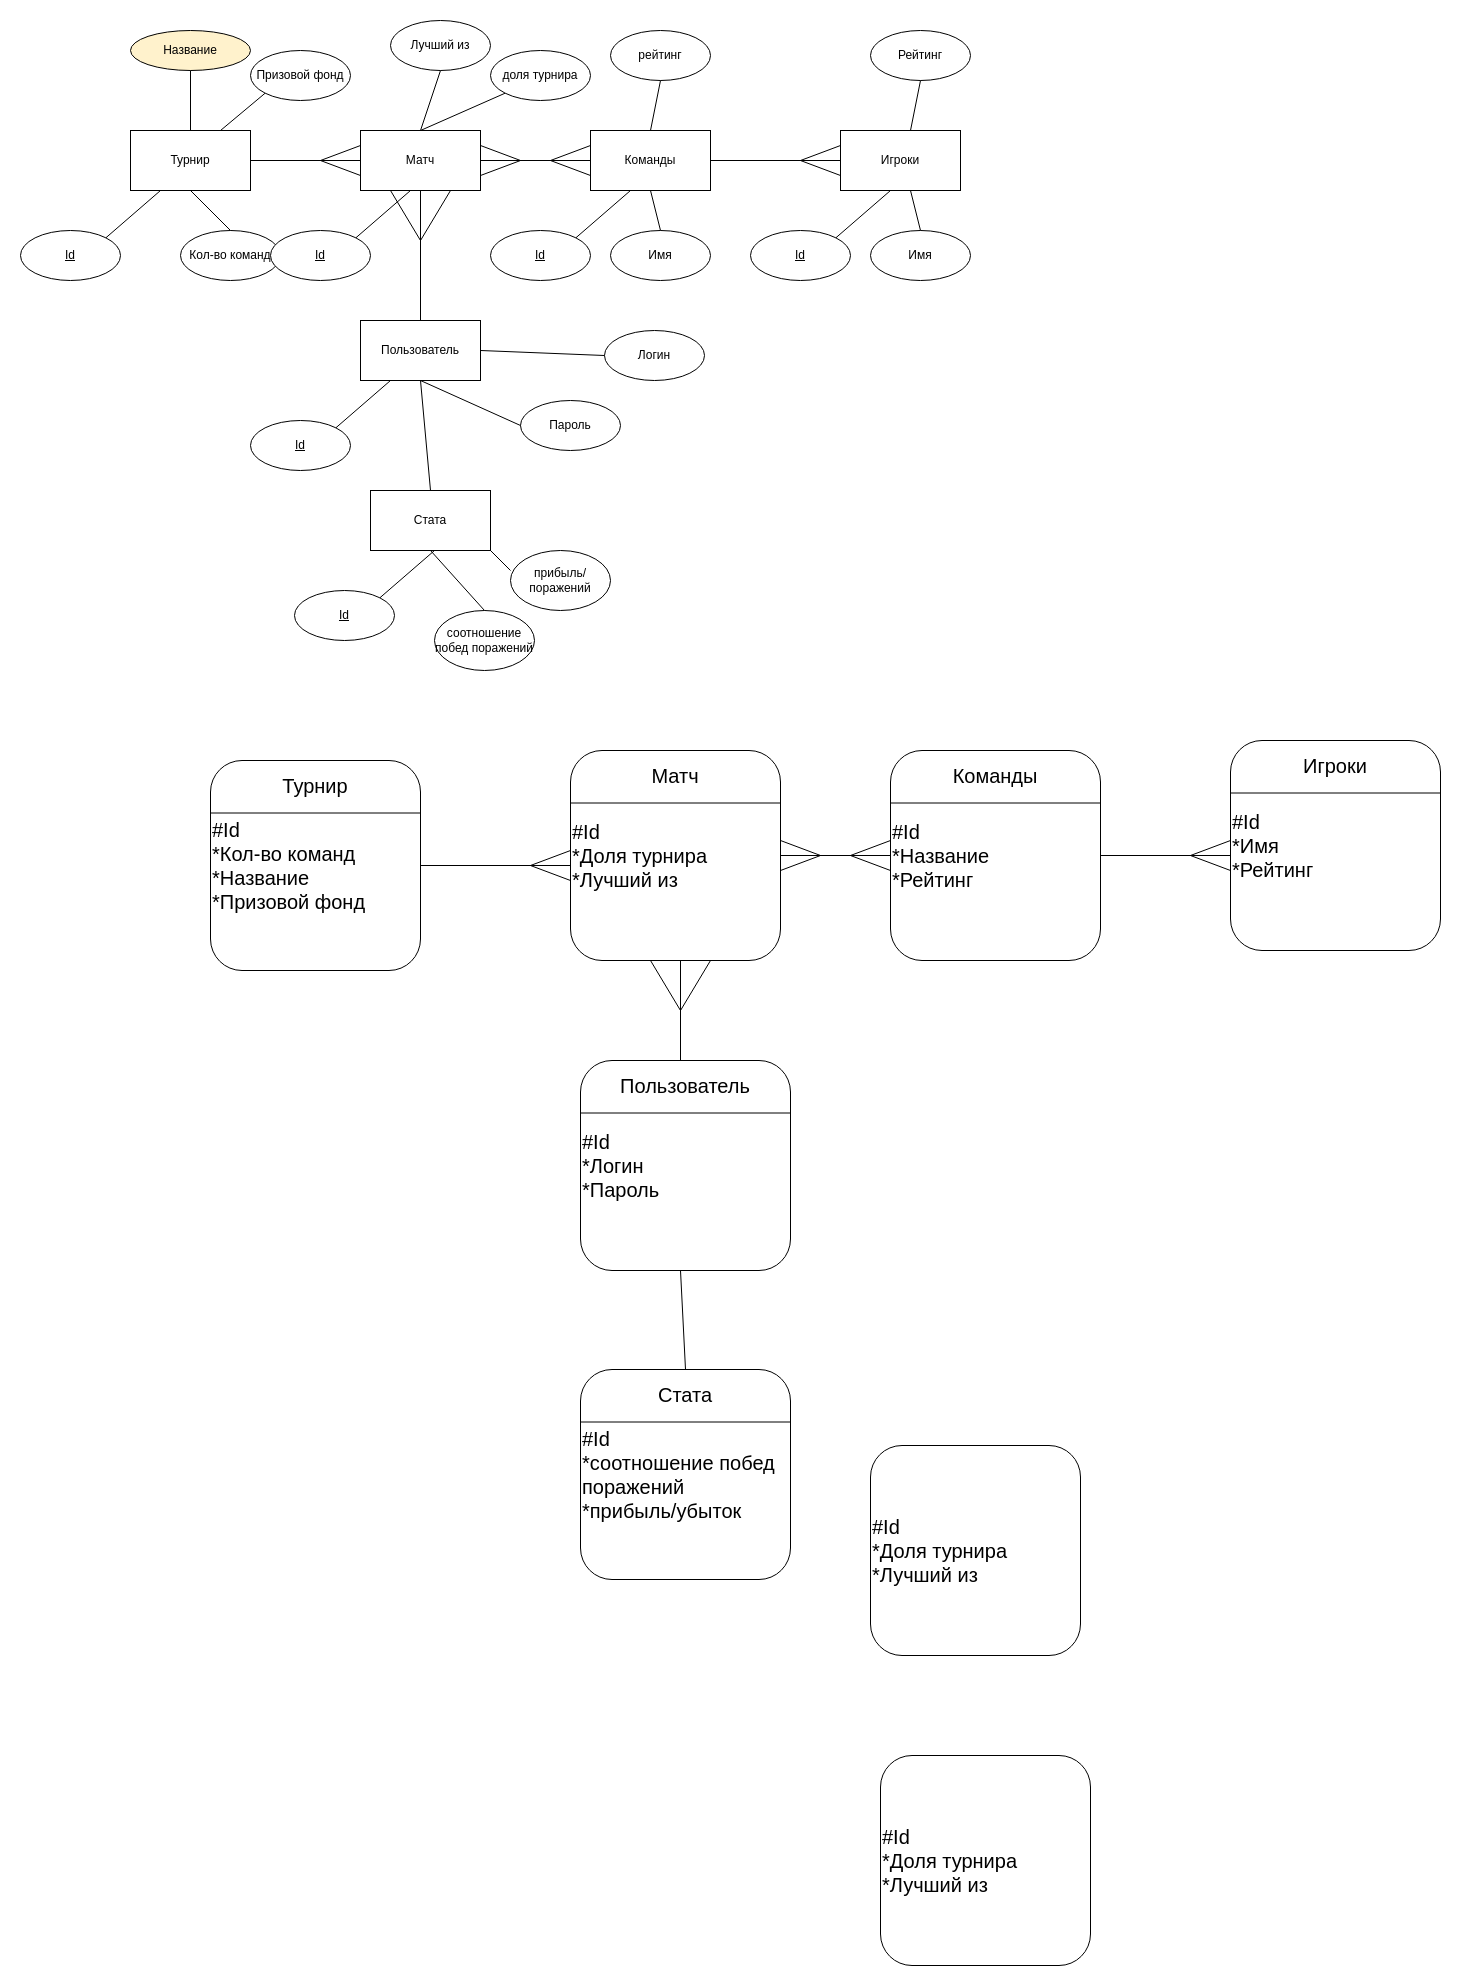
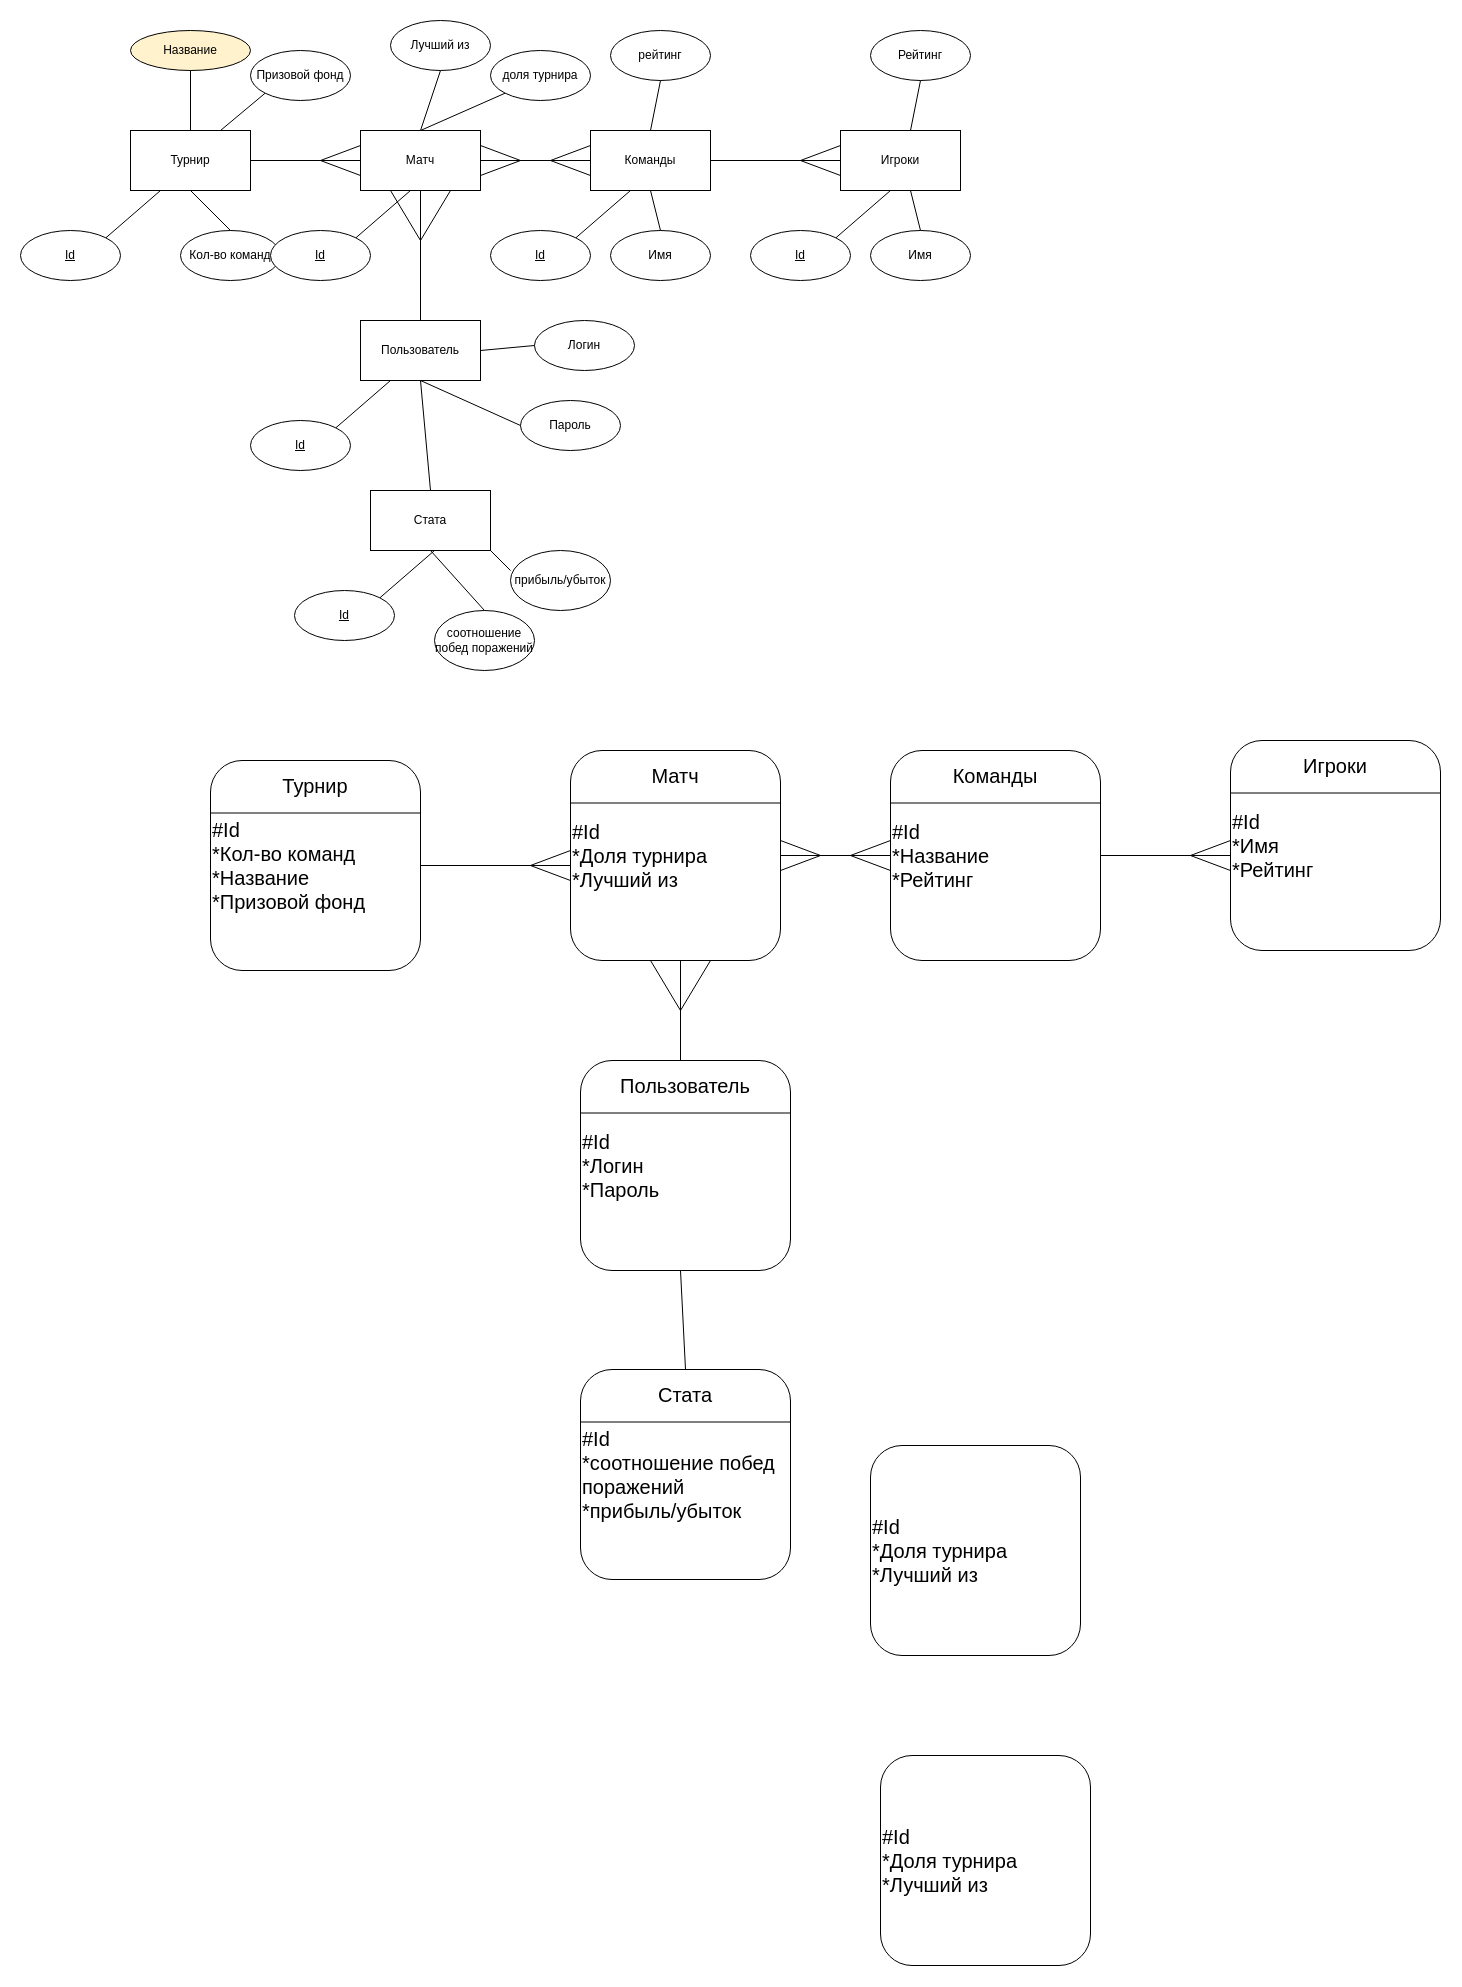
(655, 356) -> (585, 346)
(561, 581) -> (561, 581)
